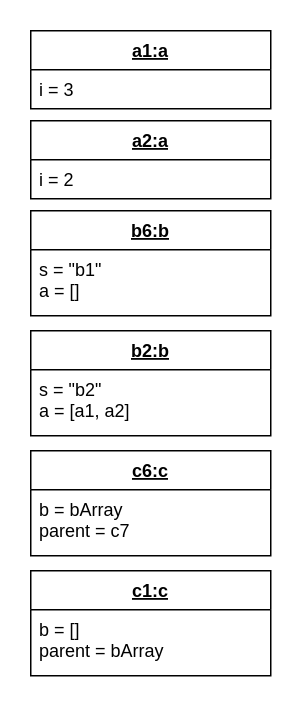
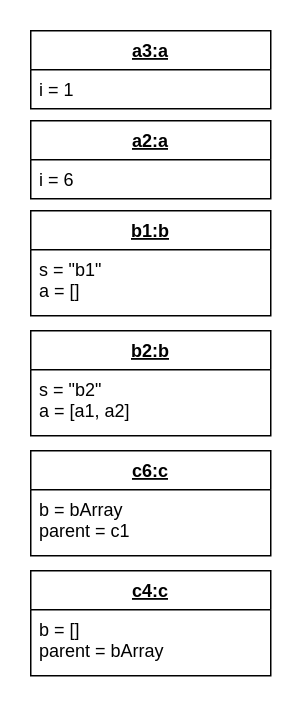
(150, 51) -> (150, 51)
(57, 90) -> (57, 90)
(57, 180) -> (57, 180)
(150, 231) -> (150, 231)
(85, 510) -> (85, 510)
(150, 591) -> (150, 591)
